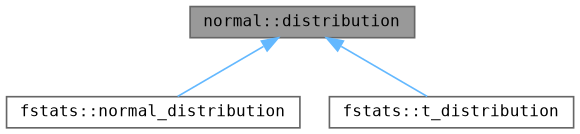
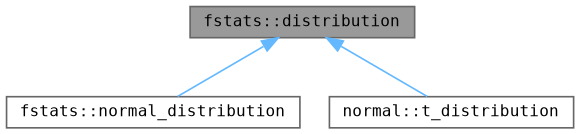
(302, 22) -> (302, 22)
(452, 112) -> (452, 112)
